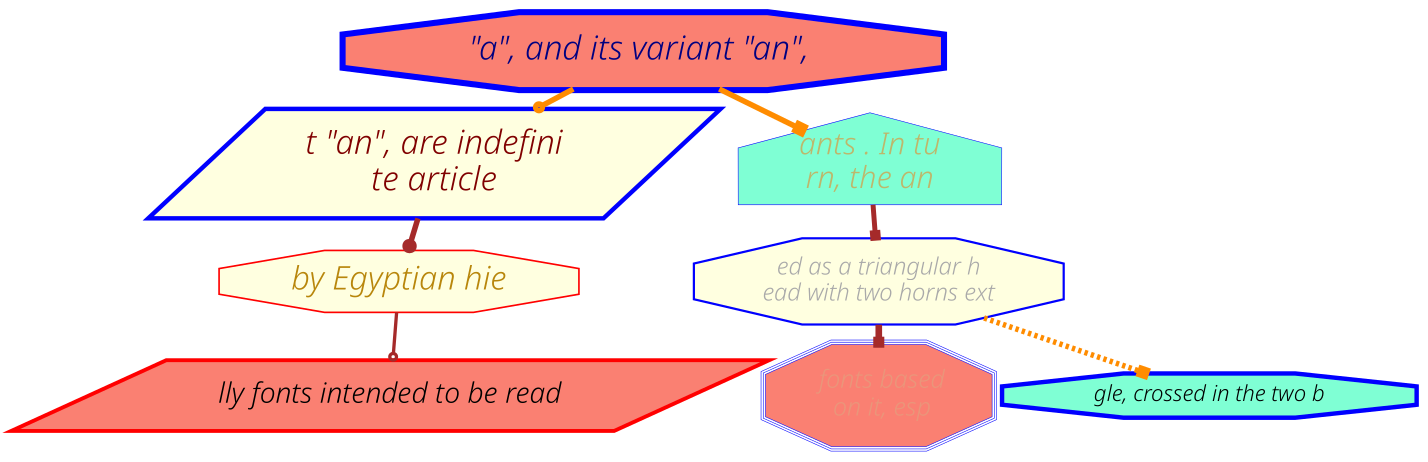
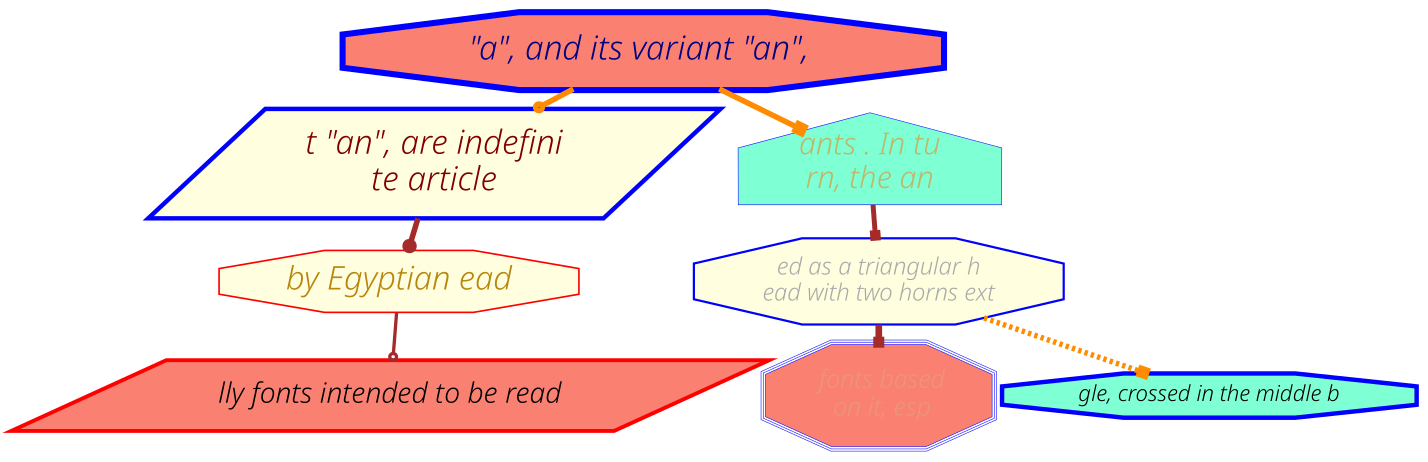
(399, 281) -> (399, 281)
(1209, 396) -> (1209, 396)
